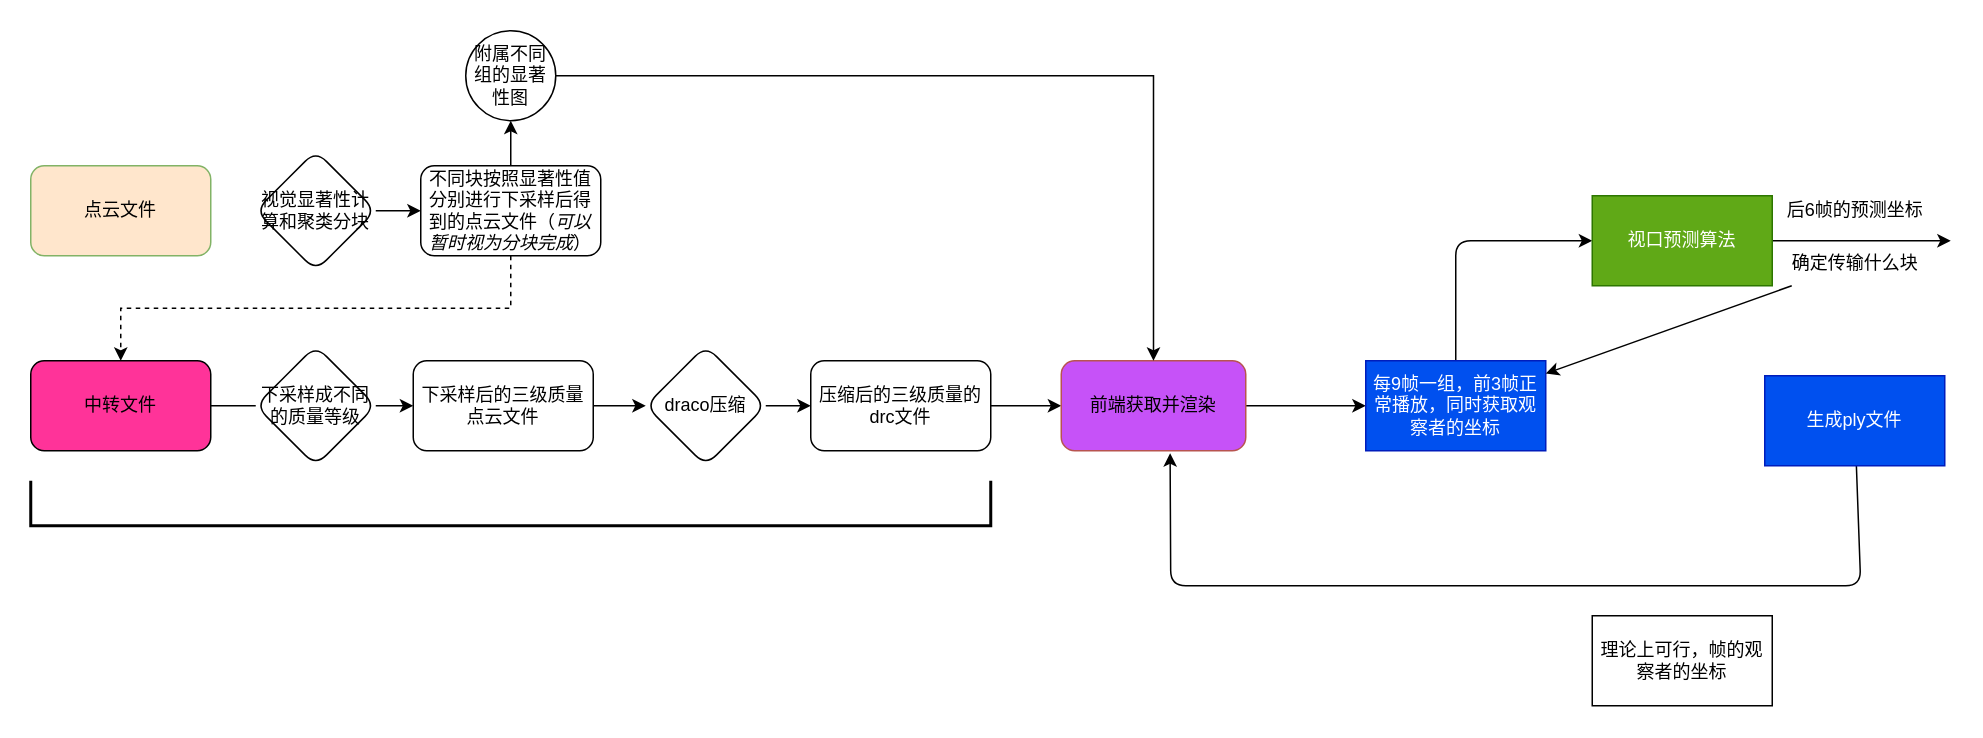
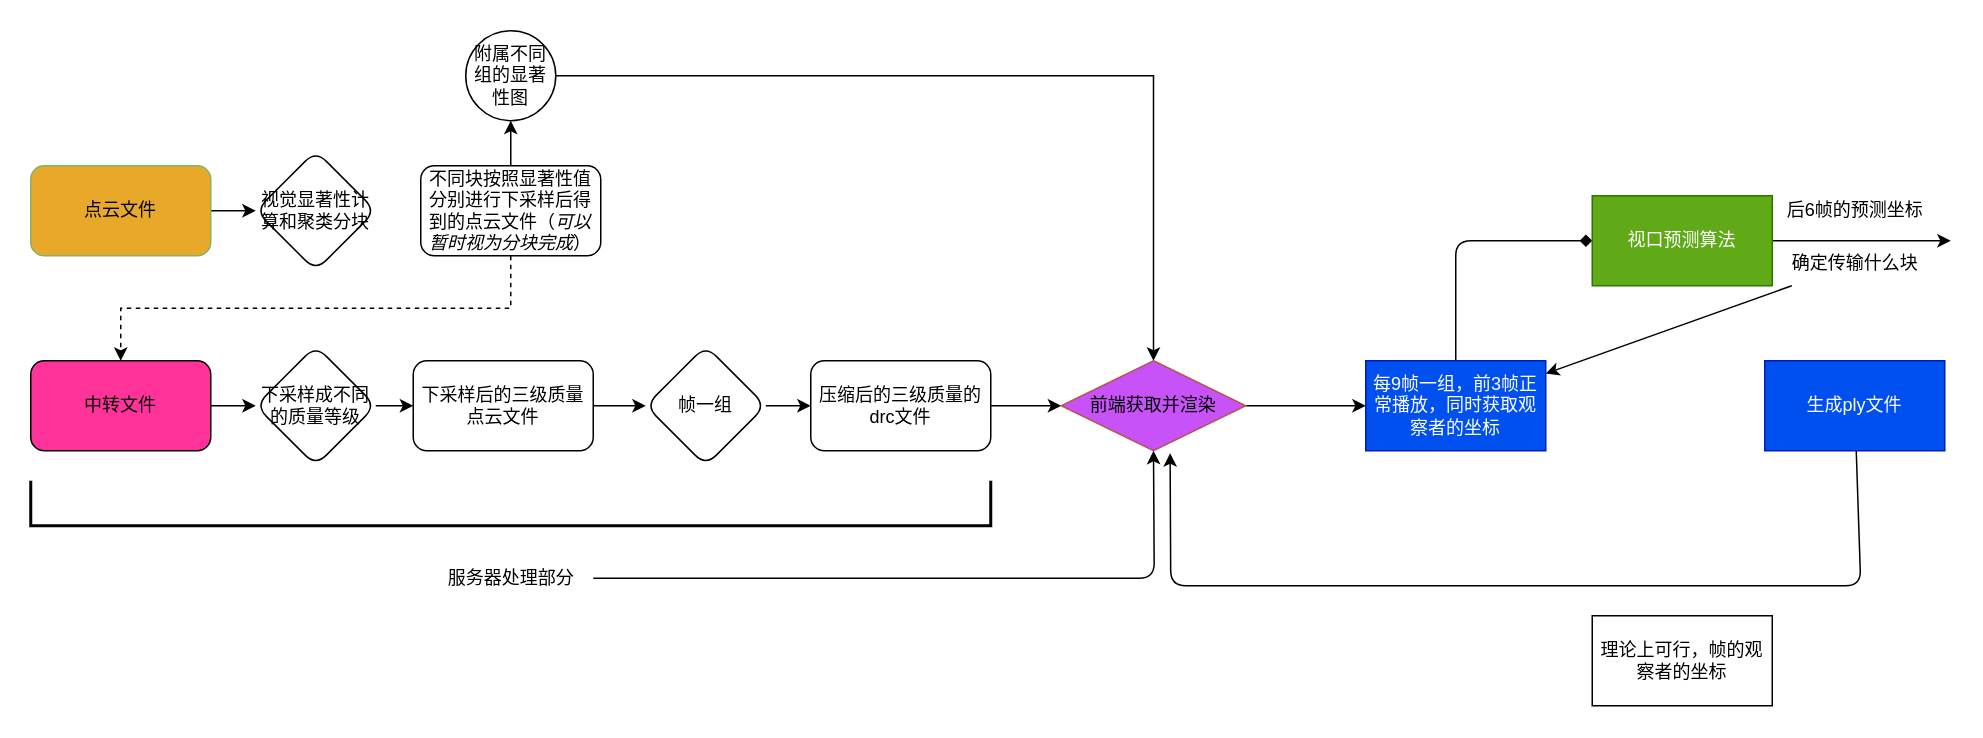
(121, 211) -> (121, 211)
none -> (239, 211)
(404, 211) -> none
(1581, 241) -> (1580, 241)
(249, 406) -> (244, 406)
(706, 406) -> (706, 406)
(1154, 406) -> (1154, 406)
(1855, 421) -> (1855, 406)
none -> (511, 578)
none -> (927, 578)
